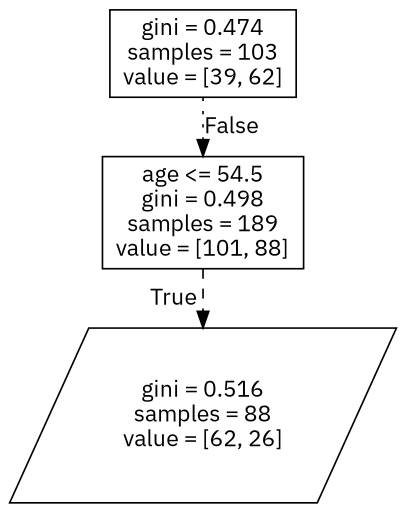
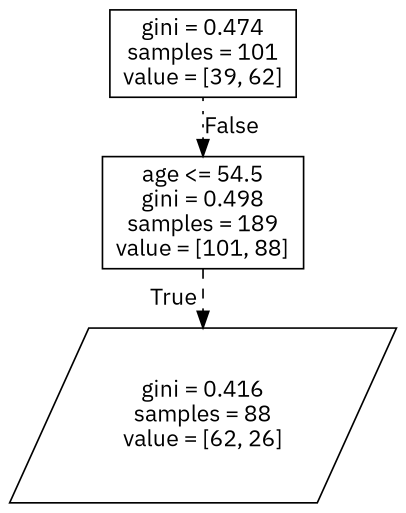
(203, 54) -> (203, 54)
(203, 415) -> (203, 415)
